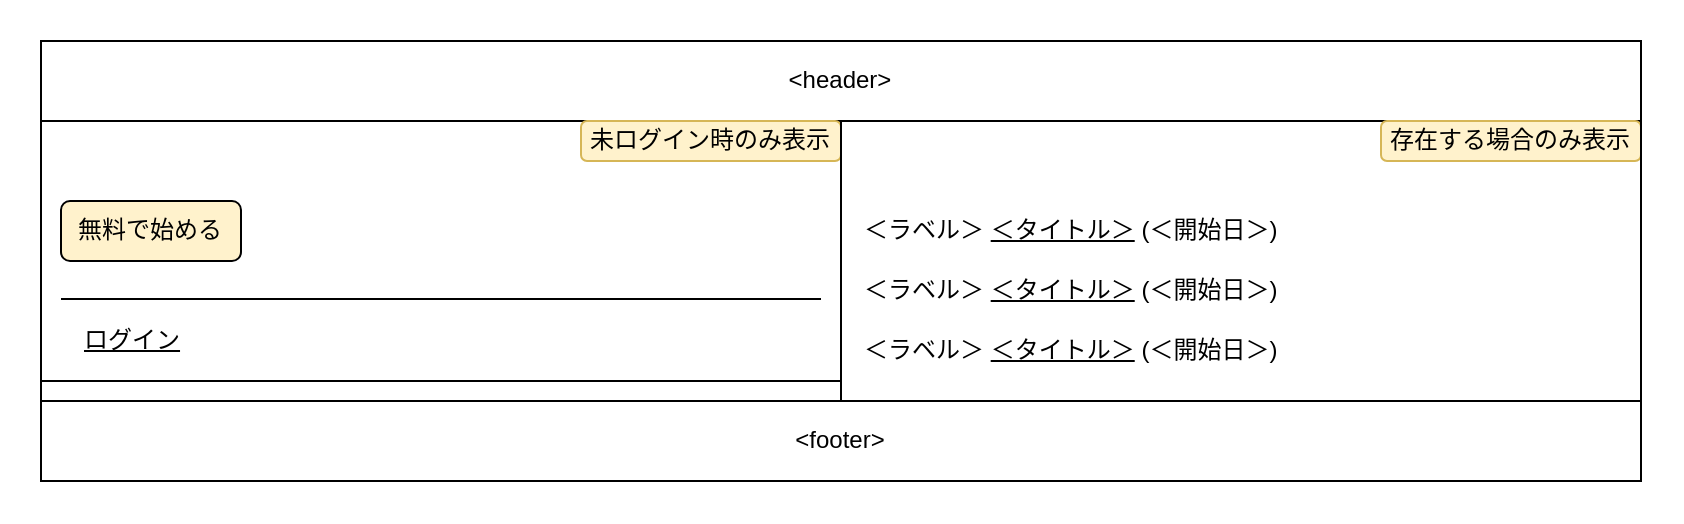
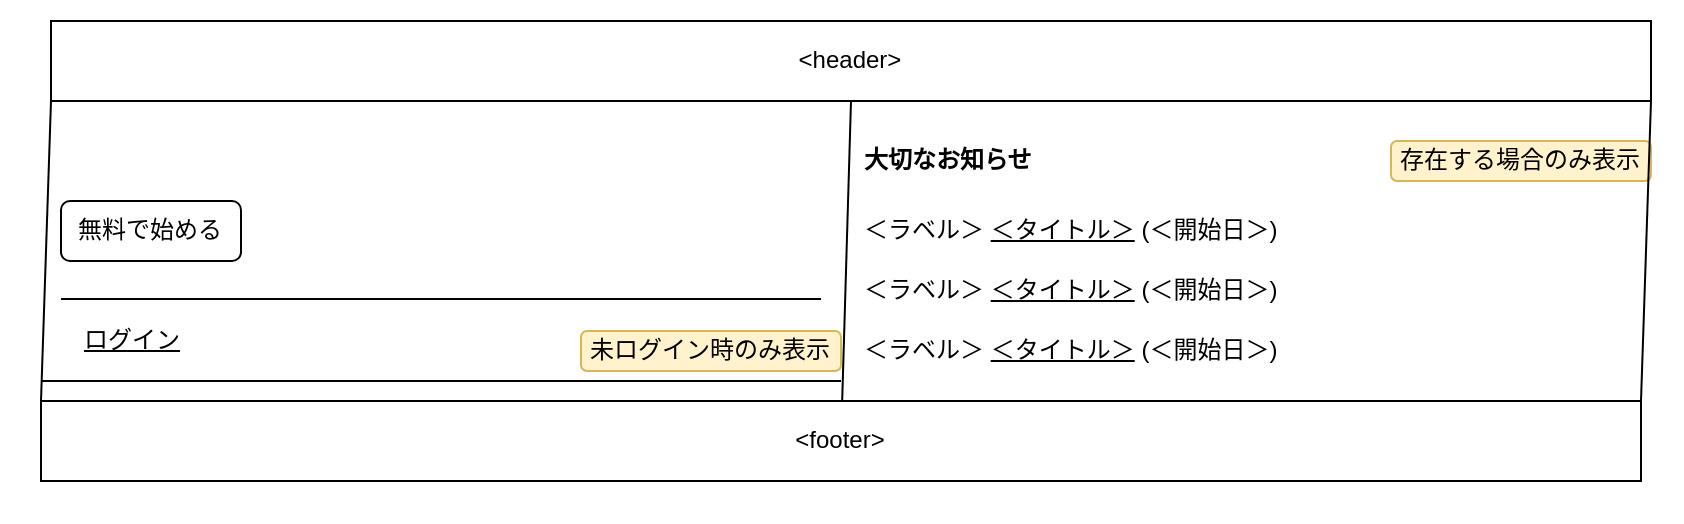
(841, 81) -> (851, 61)
(711, 141) -> (711, 351)
(1511, 141) -> (1521, 161)
none -> (951, 161)
(151, 231) -> (151, 231)
